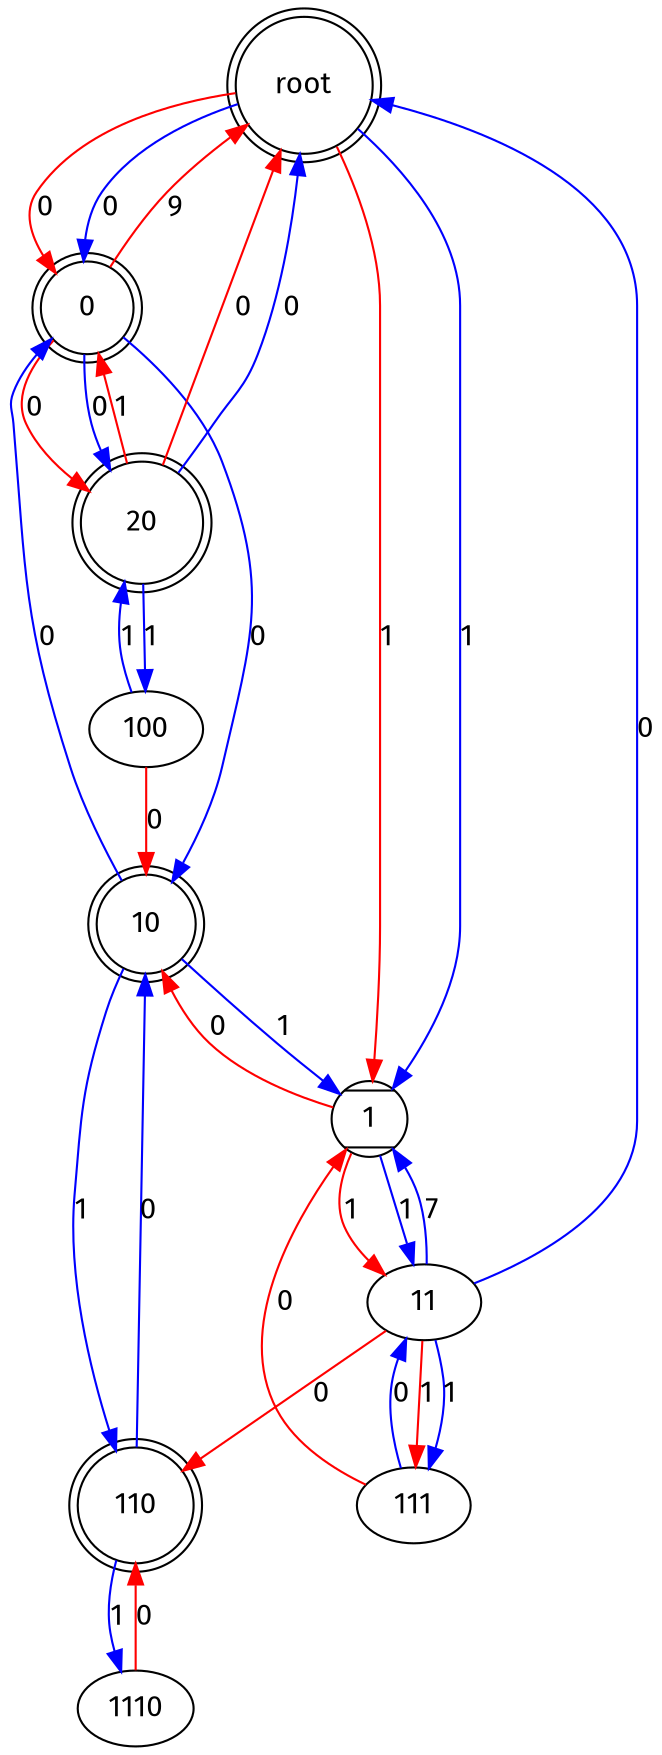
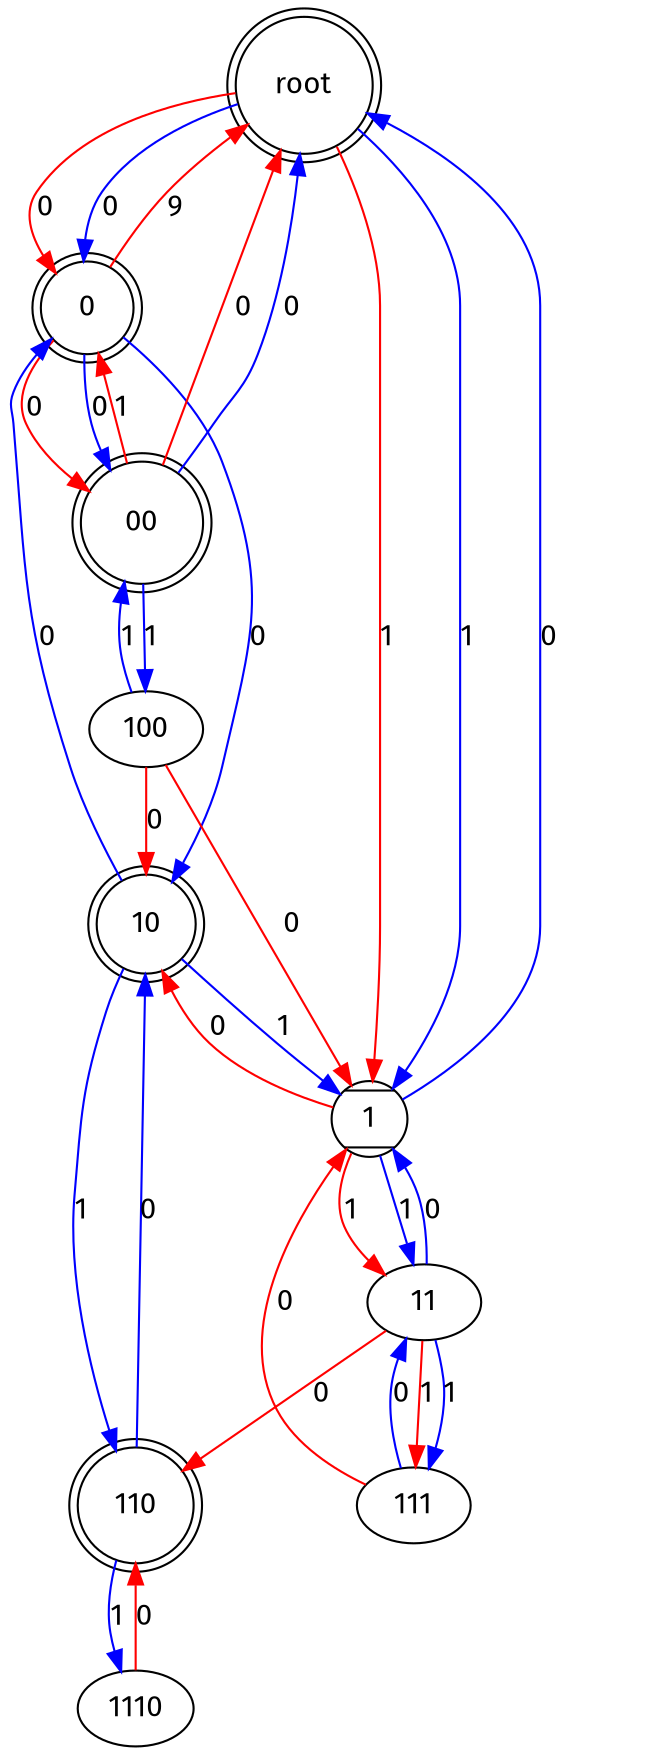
(142, 523) -> (142, 523)
(637, 665) -> (540, 606)
none -> (253, 916)
(433, 1211) -> (433, 1211)
